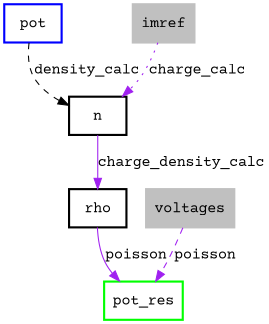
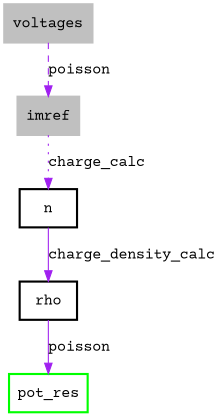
(33, 23) -> none
(173, 250) -> (48, 64)
